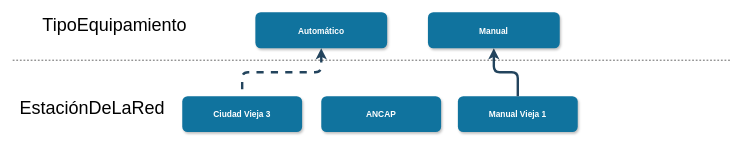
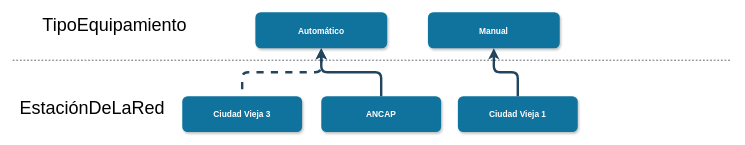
none -> (362, 72)
(518, 115) -> (518, 115)
